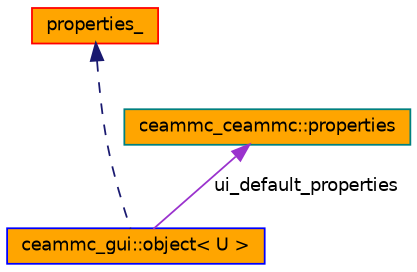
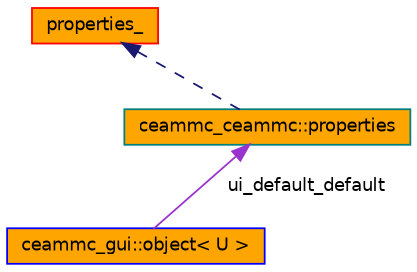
(108, 146) -> (189, 81)
(304, 187) -> (304, 187)
